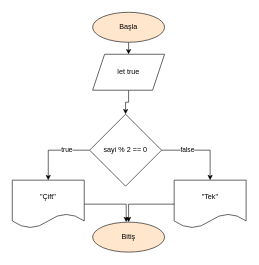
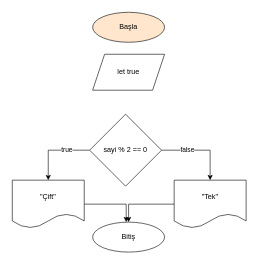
(129, 46) -> none
(129, 101) -> none
(129, 237) -> (129, 237)
